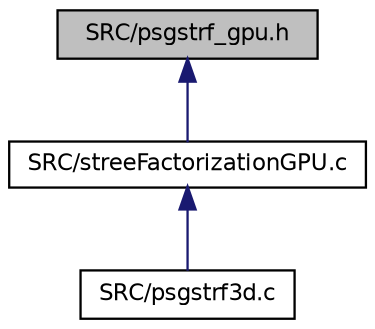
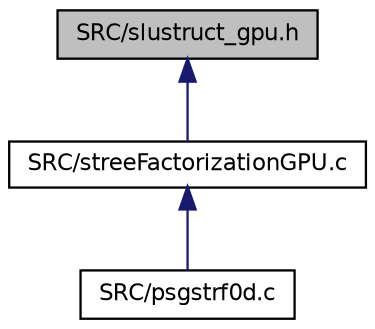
(188, 35) -> (188, 35)
(188, 295) -> (188, 295)
